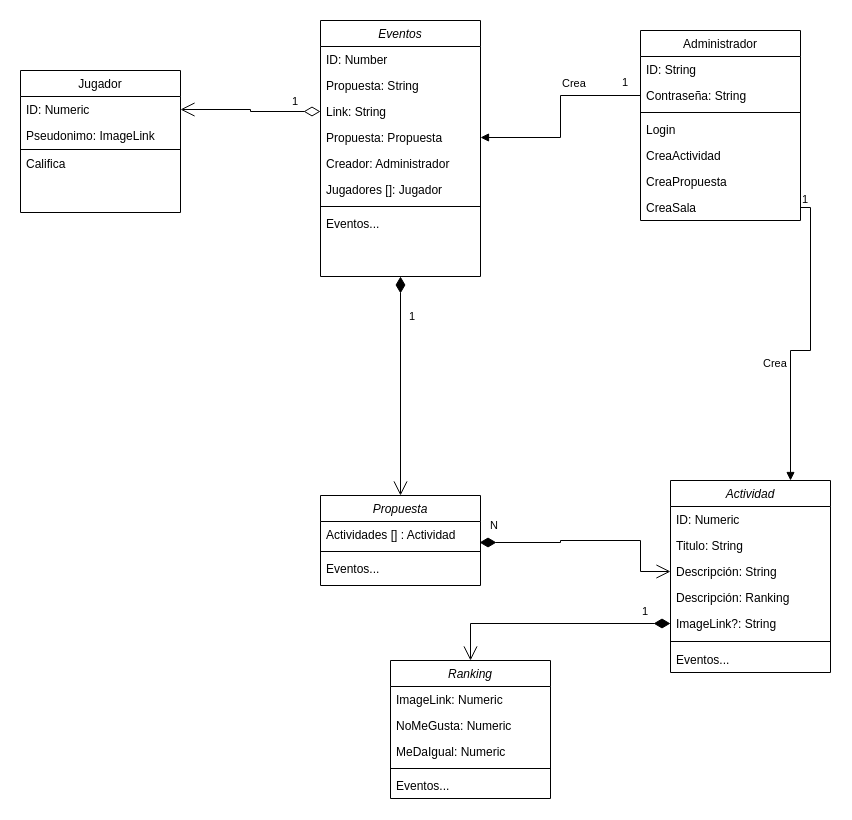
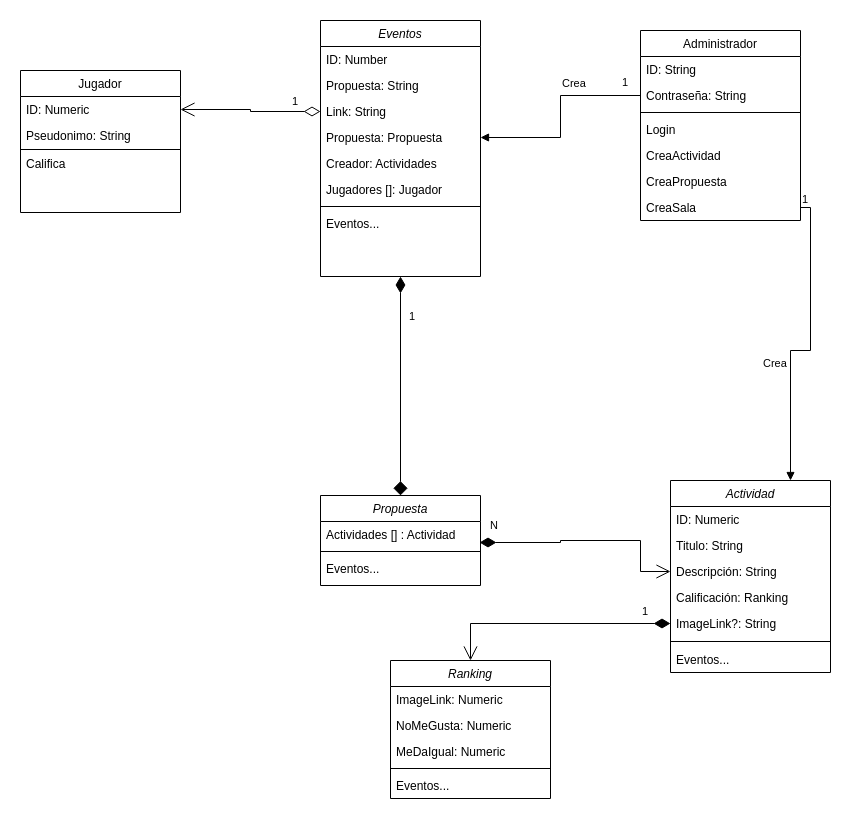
(90, 136) -> (80, 136)
(394, 164) -> (387, 164)
(401, 486) -> (401, 481)
(735, 598) -> (736, 598)
